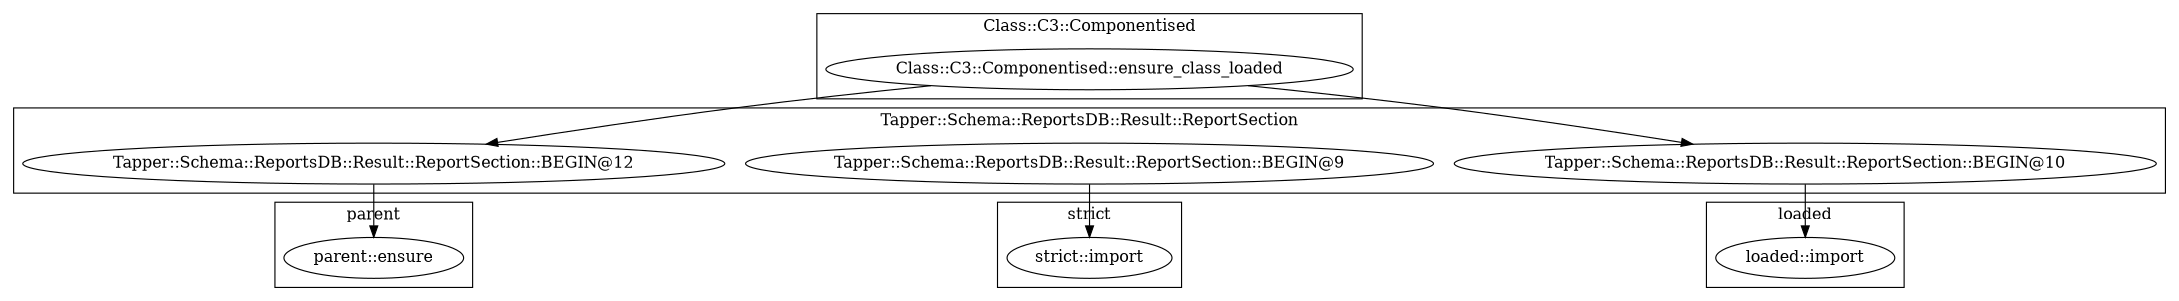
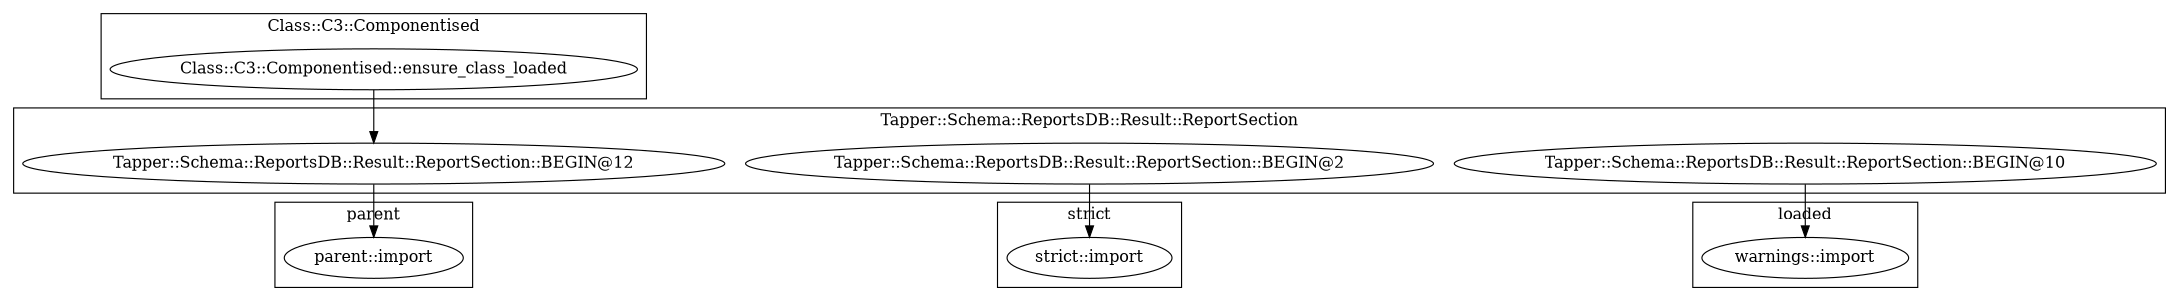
(1498, 115) -> none
(1090, 164) -> (1090, 164)
(374, 258) -> (374, 258)
(1805, 258) -> (1805, 258)
